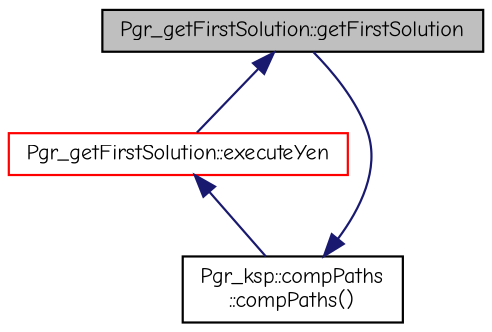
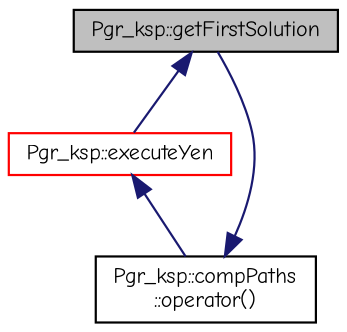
(293, 31) -> (206, 31)
(178, 154) -> (120, 154)
(293, 289) -> (206, 289)
